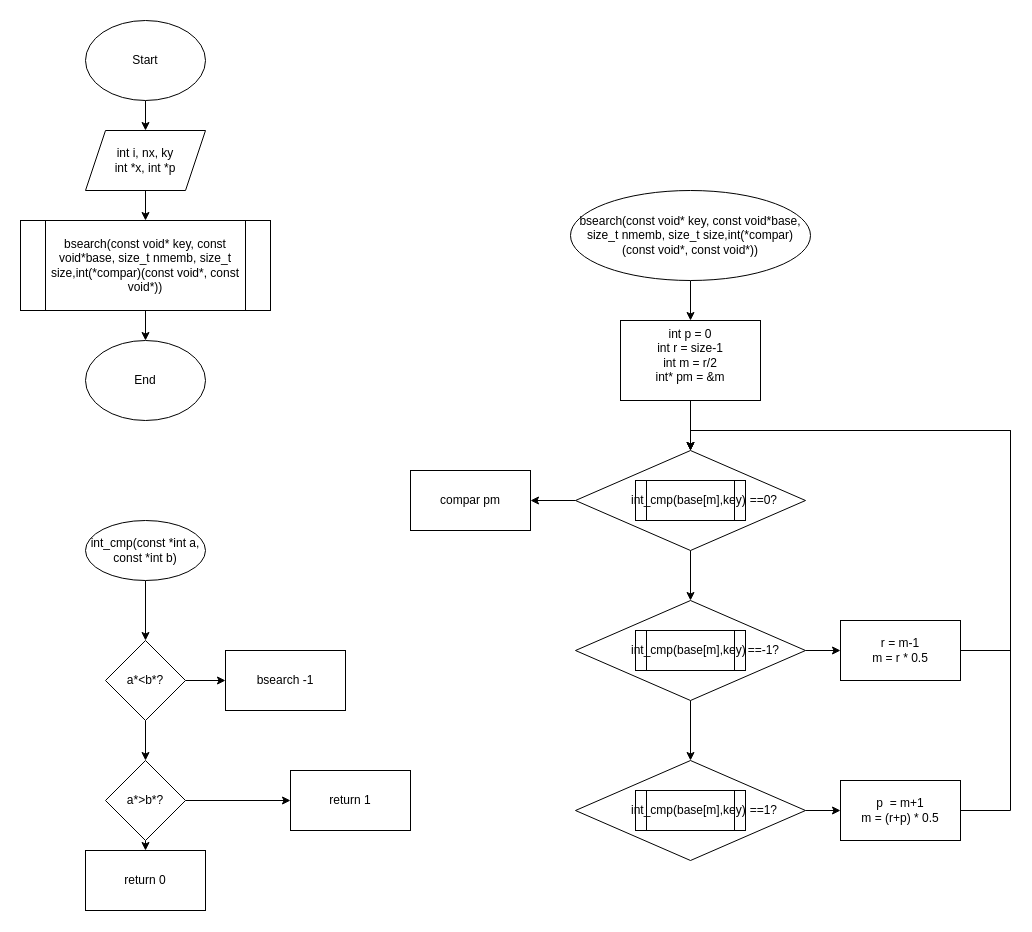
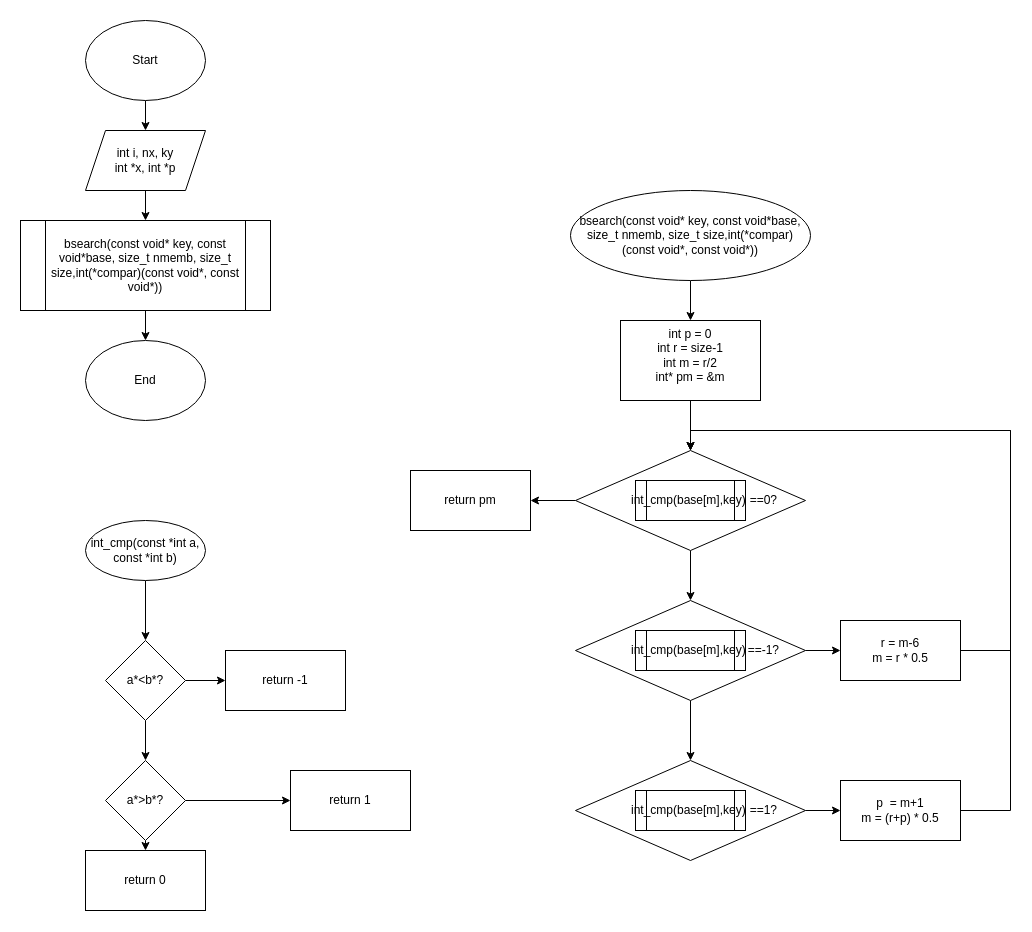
(471, 501) -> (471, 501)
(901, 651) -> (901, 651)
(286, 681) -> (286, 681)
